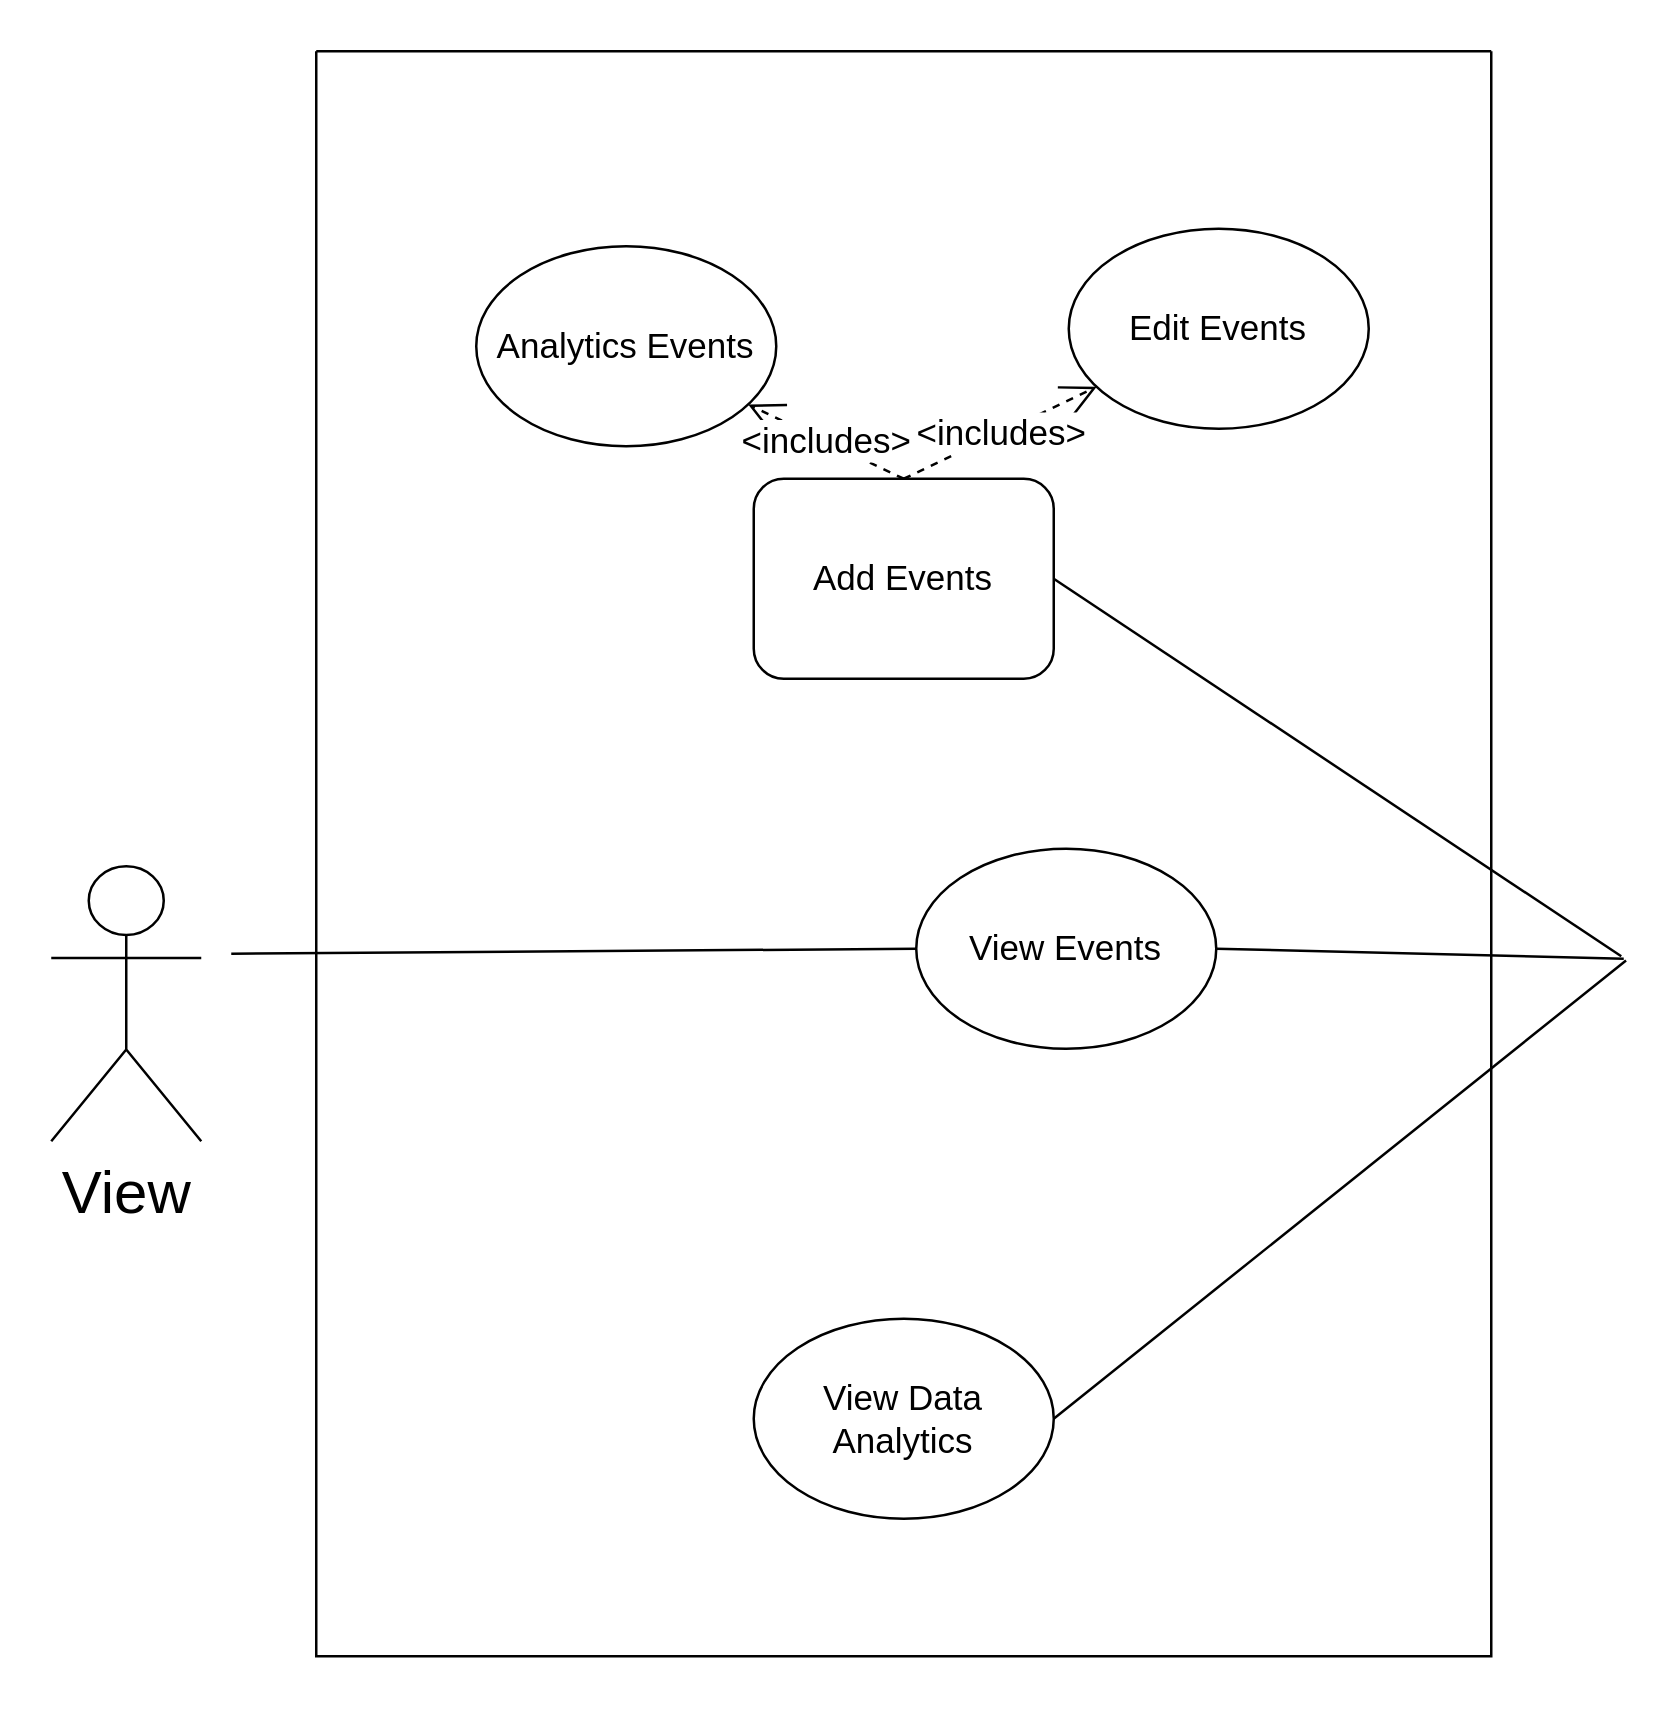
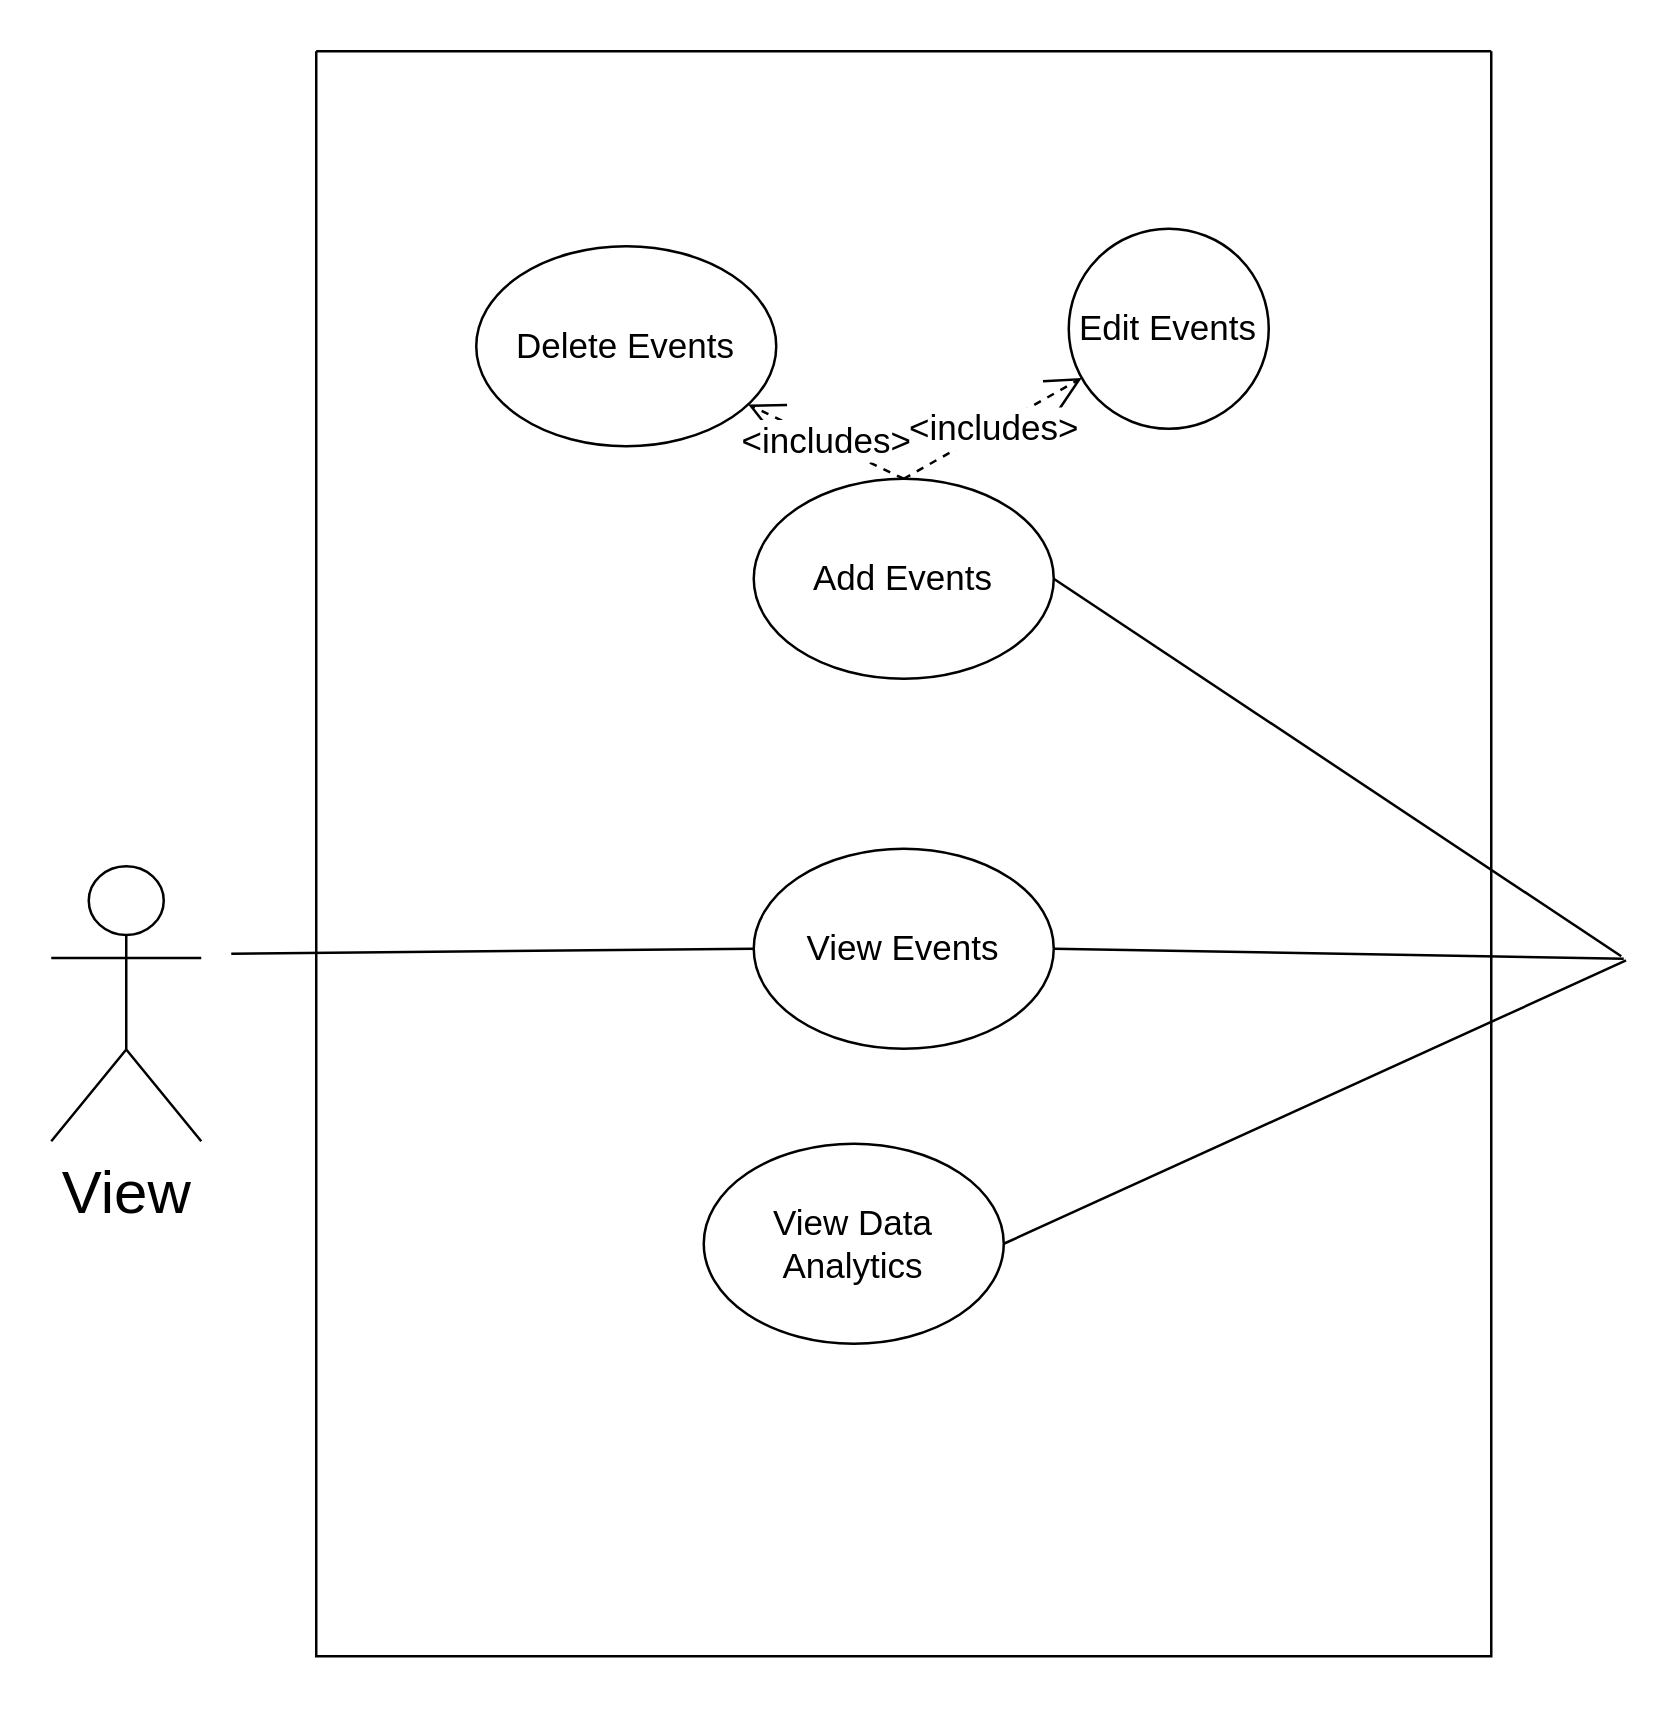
(1219, 329) -> (1169, 329)
(626, 346) -> (626, 346)
(904, 579) -> (904, 579)
(1066, 949) -> (904, 949)
(904, 1419) -> (854, 1244)
